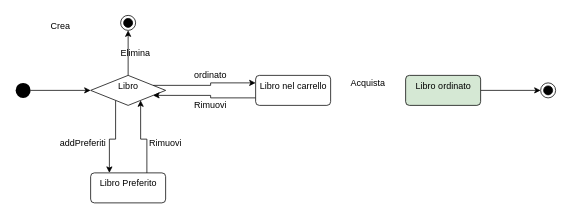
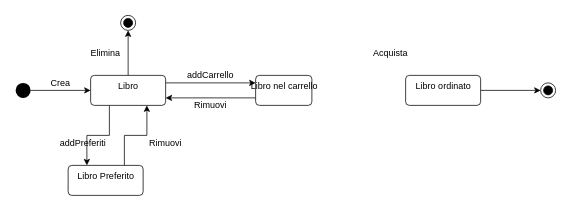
(60, 27) -> (60, 83)
(135, 53) -> (105, 53)
(210, 75) -> (210, 75)
(368, 83) -> (390, 53)
(128, 90) -> (128, 90)
(293, 90) -> (284, 90)
(443, 90) -> (443, 90)
(128, 188) -> (105, 180)
